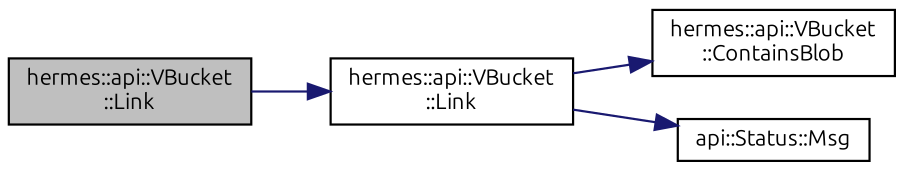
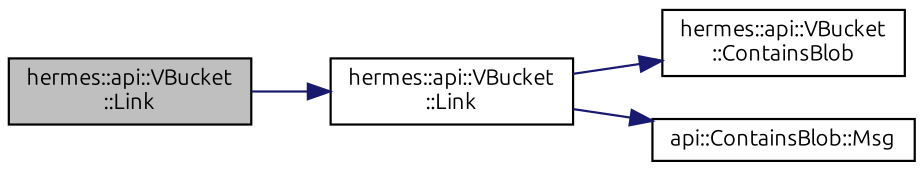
(774, 140) -> (784, 140)
